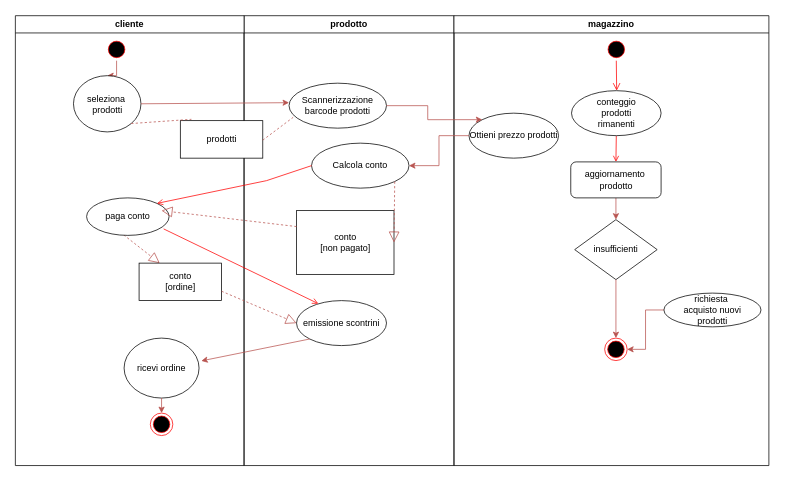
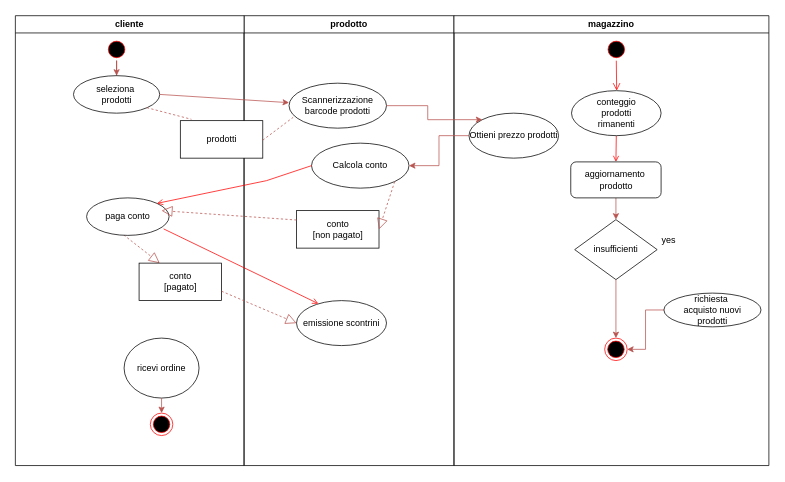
(107, 104) -> (117, 94)
none -> (669, 240)
(345, 242) -> (338, 229)
(181, 282) -> (181, 282)
(258, 349) -> none
